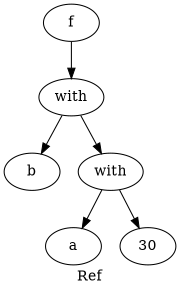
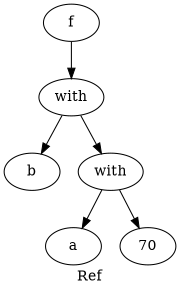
(148, 246) -> (148, 246)
